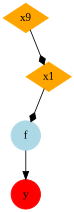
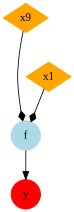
(35, 43) -> (18, 71)
